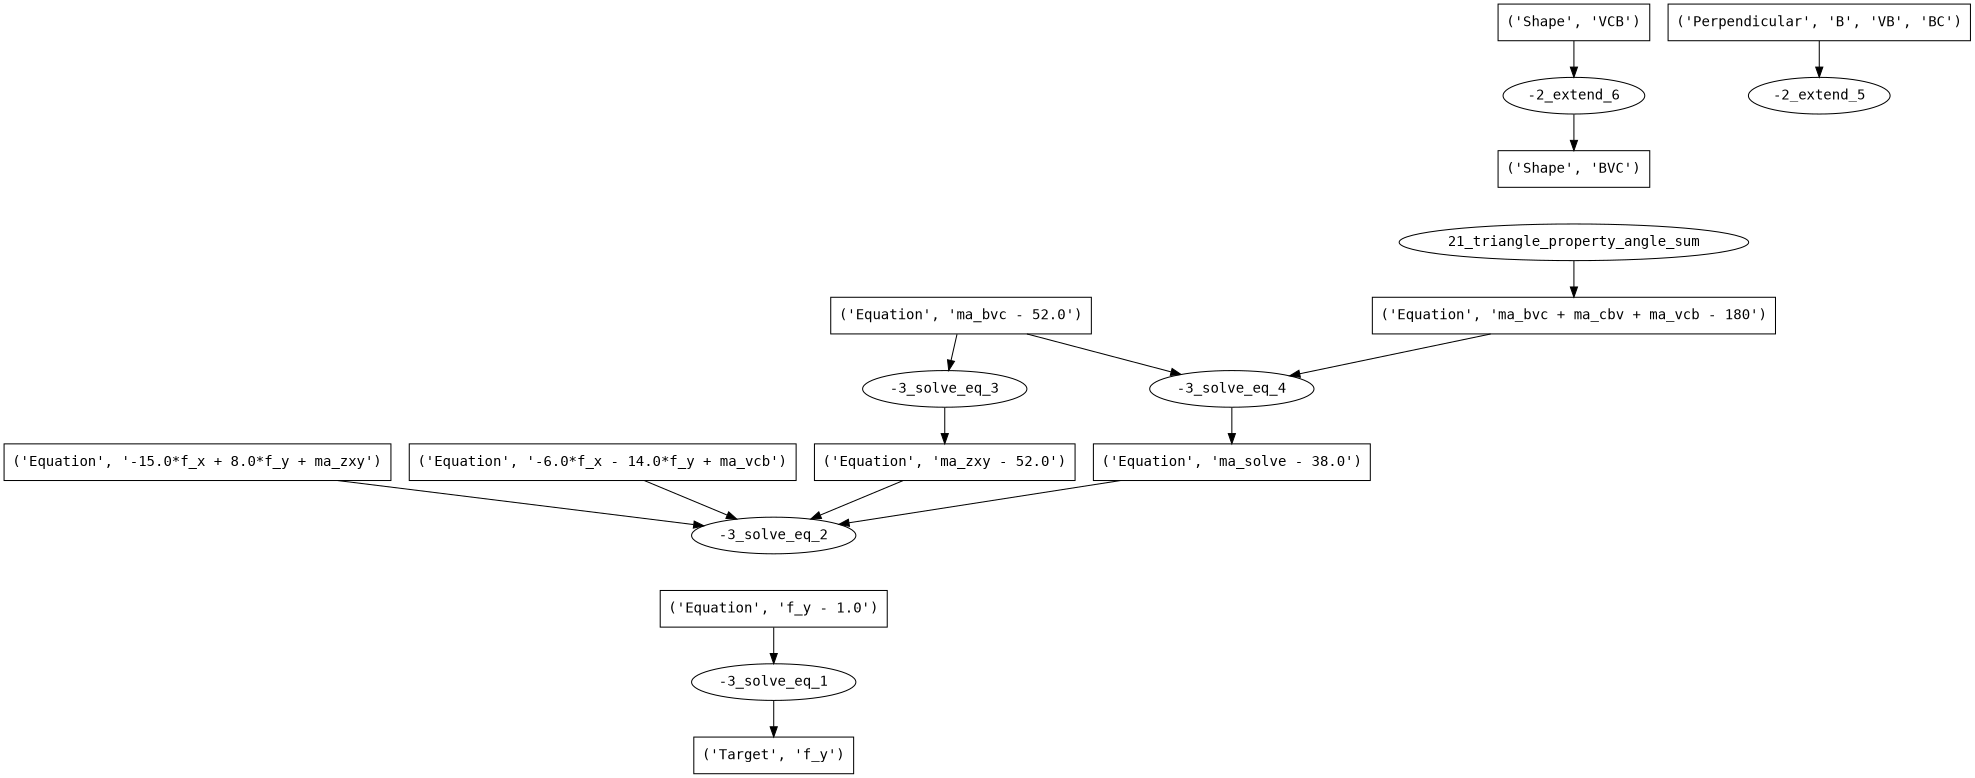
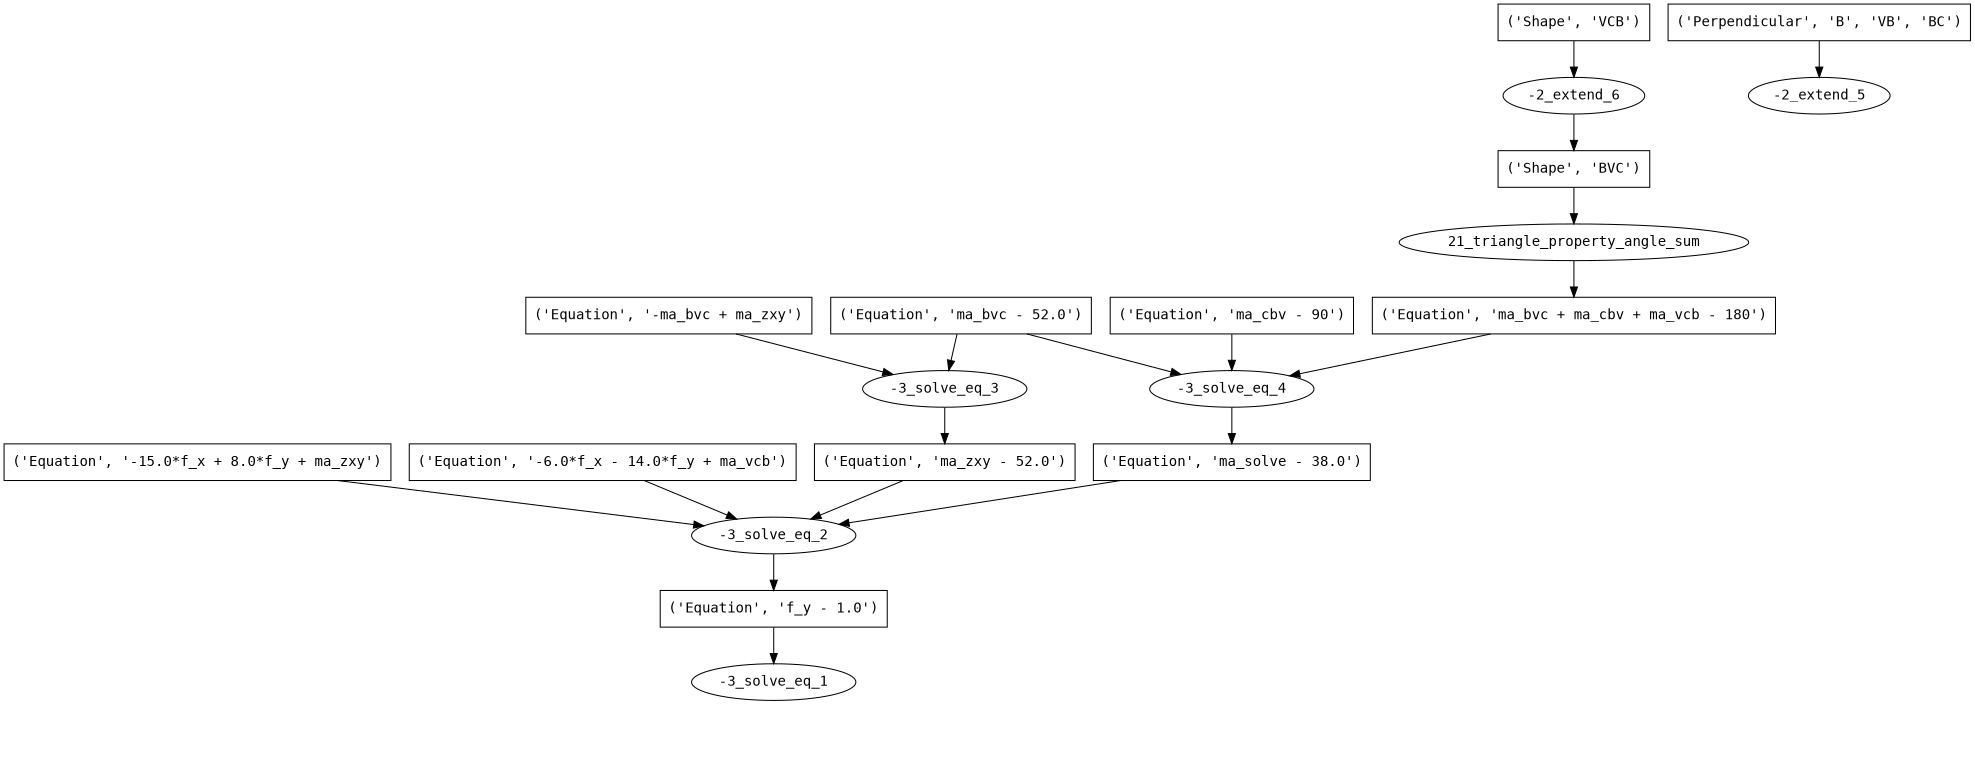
none -> (1574, 201)
none -> (669, 316)
none -> (1232, 316)
none -> (774, 567)
(774, 755) -> none
